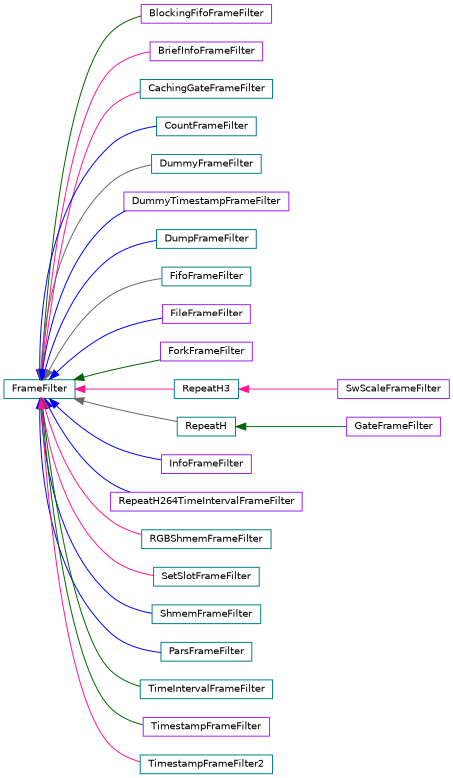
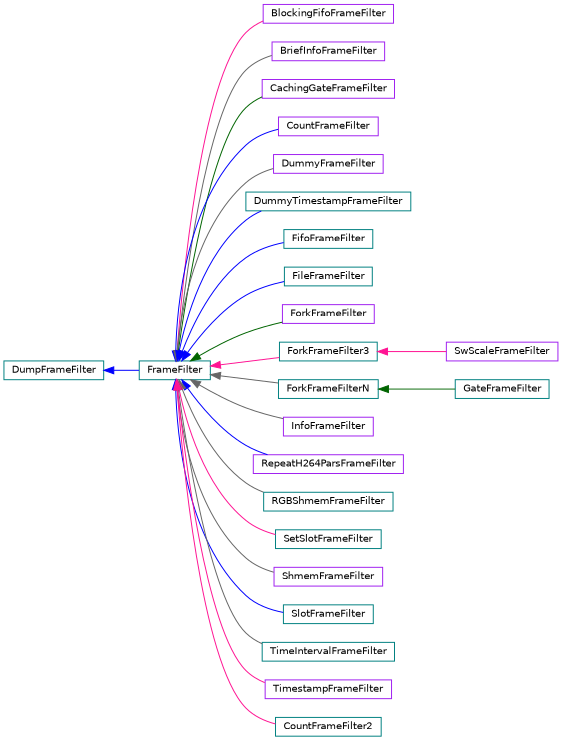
(206, 89) -> (328, 89)
(206, 126) -> (328, 126)
(206, 164) -> (328, 164)
(79, 174) -> (214, 176)
(62, 179) -> (198, 177)
(66, 194) -> (201, 192)
(206, 201) -> (328, 201)
(82, 288) -> (126, 370)
(93, 309) -> (220, 283)
(206, 314) -> (328, 276)
(206, 389) -> (328, 352)
(206, 427) -> (328, 389)
(394, 427) -> (502, 389)
(104, 442) -> (240, 405)
(78, 484) -> (213, 449)
(206, 502) -> (328, 464)
(69, 536) -> (203, 495)
(65, 581) -> (202, 553)
(79, 604) -> (214, 564)
(206, 614) -> (328, 577)
(206, 652) -> (328, 614)
(206, 764) -> (328, 727)
